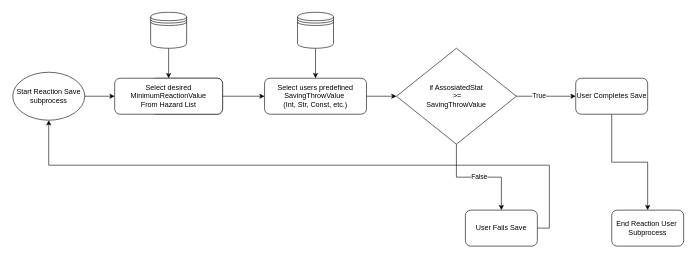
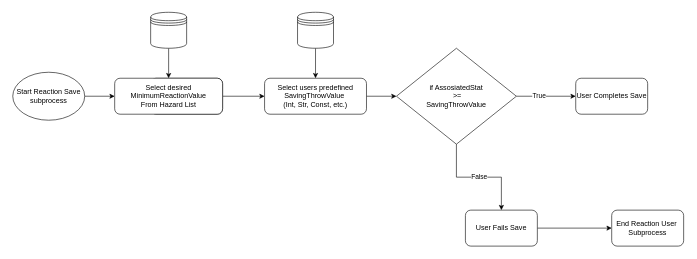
(648, 182) -> none
(549, 197) -> (549, 228)
